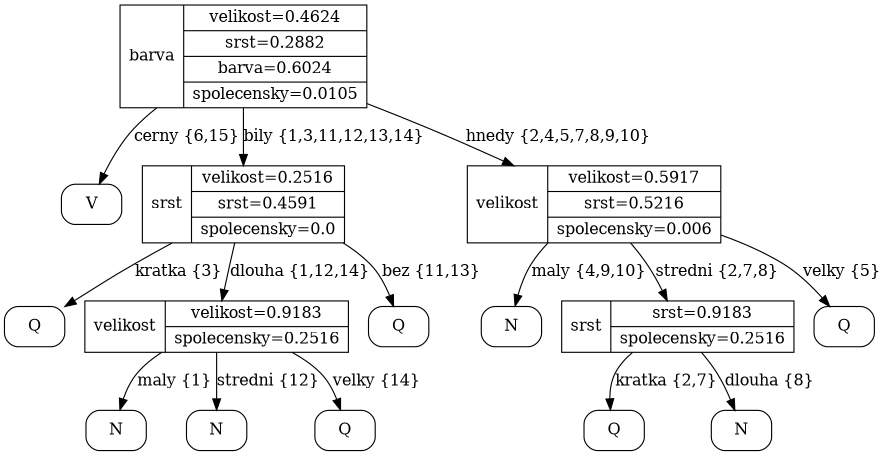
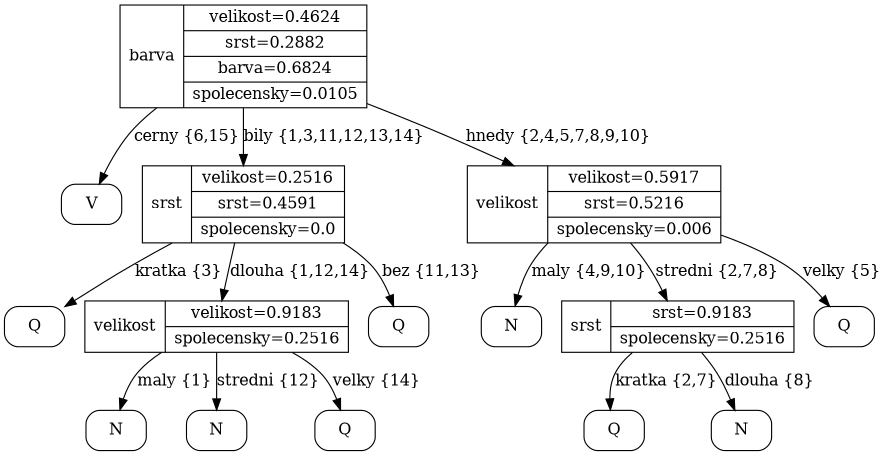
(275, 69) -> (275, 69)
